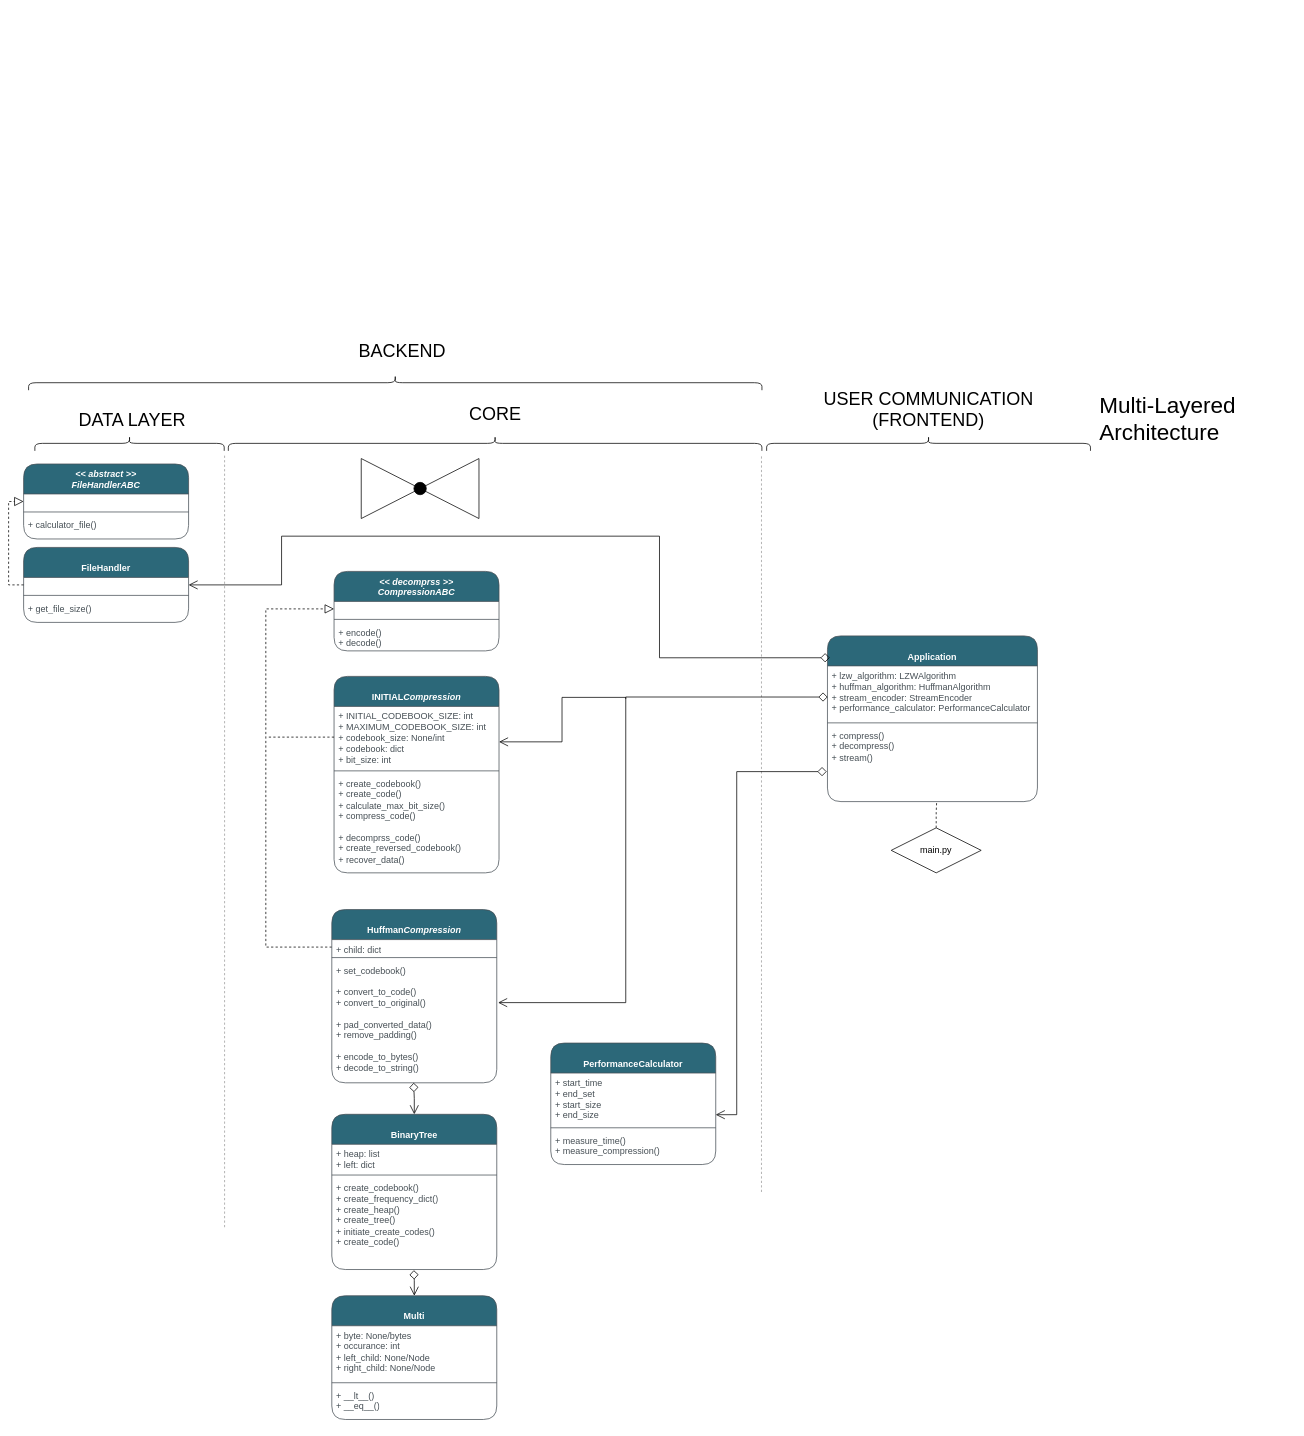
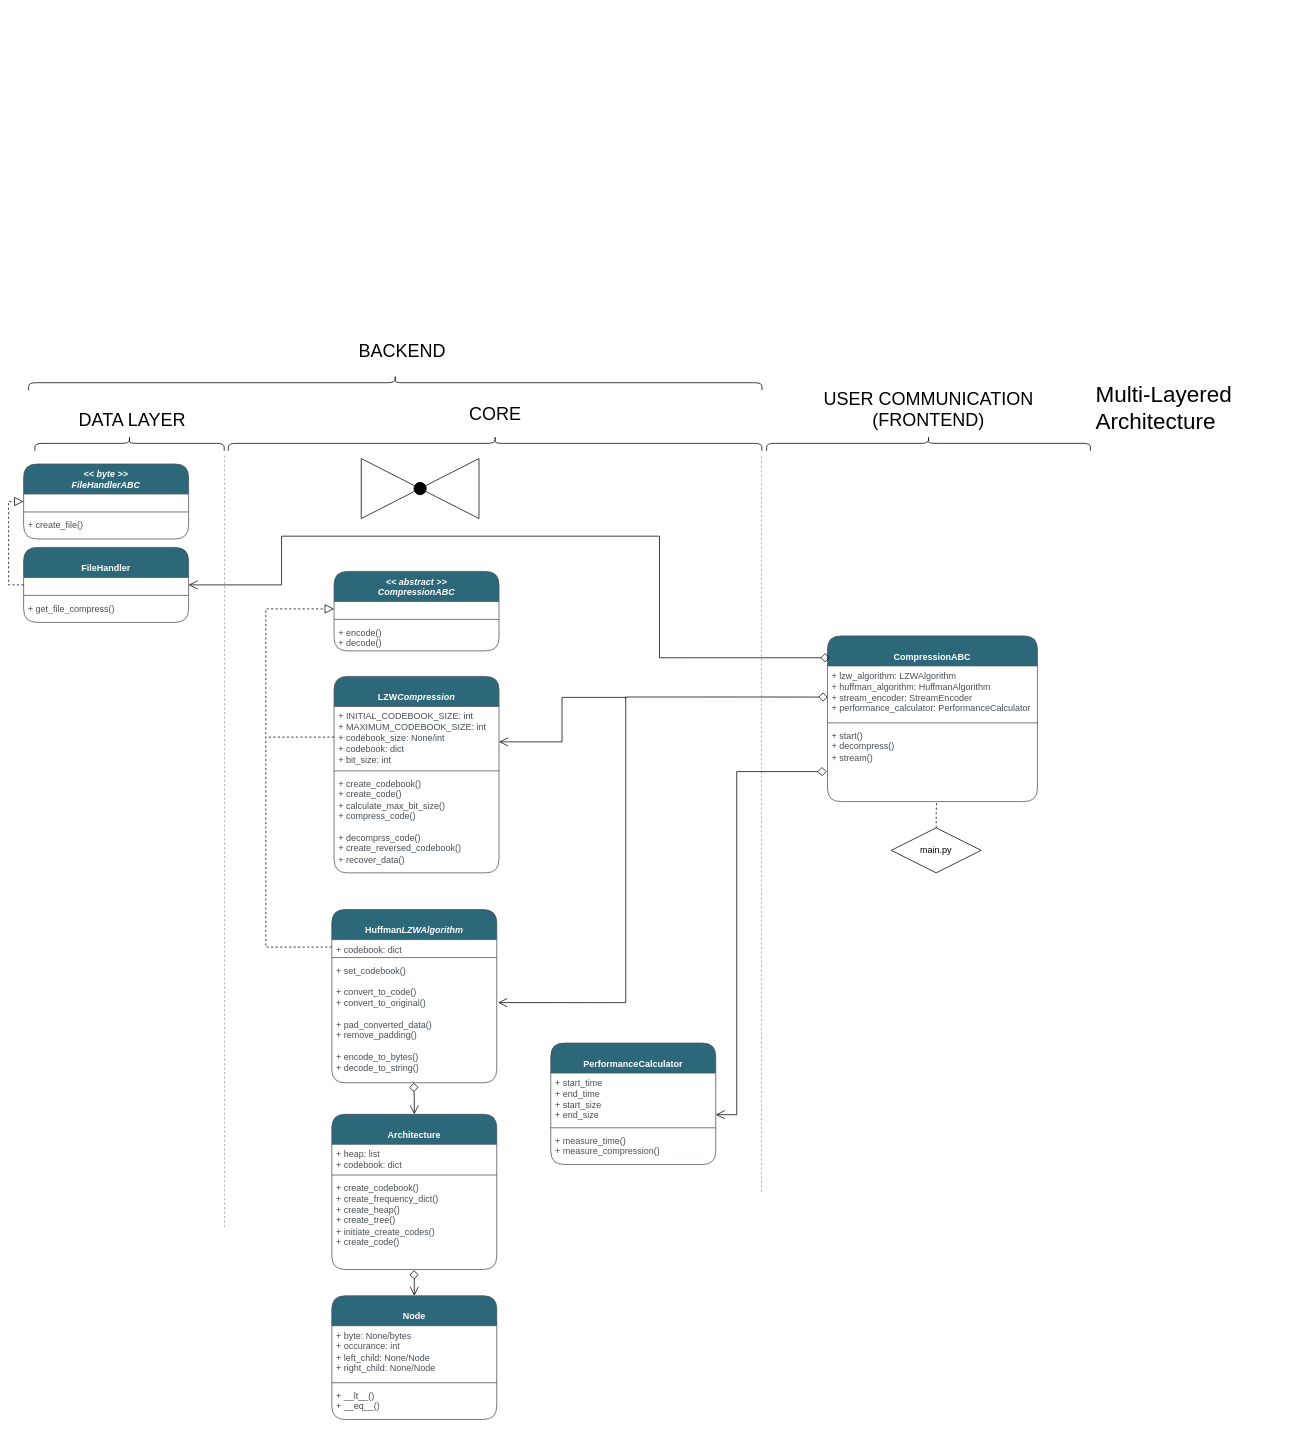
(1193, 421) -> (1190, 409)
(106, 480) -> (106, 480)
(70, 526) -> (62, 526)
(417, 587) -> (417, 587)
(66, 609) -> (78, 609)
(933, 646) -> (933, 646)
(417, 687) -> (417, 687)
(866, 747) -> (866, 747)
(414, 920) -> (414, 920)
(362, 950) -> (372, 950)
(583, 1100) -> (583, 1100)
(414, 1125) -> (414, 1125)
(361, 1160) -> (372, 1160)
(414, 1306) -> (414, 1306)
